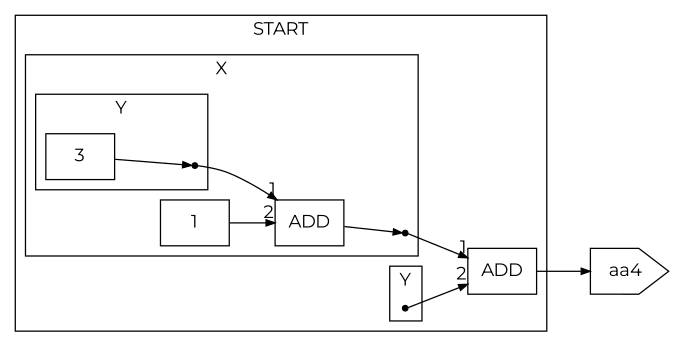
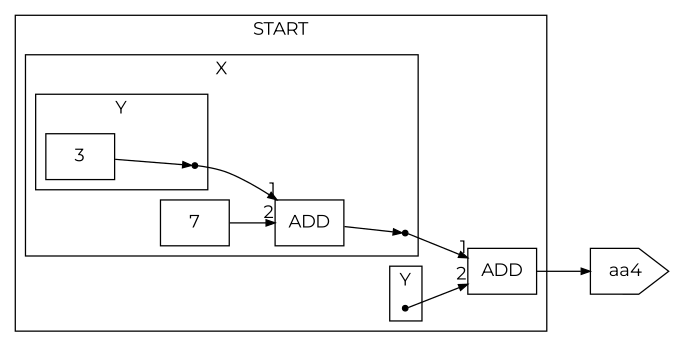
(195, 223) -> (195, 223)
